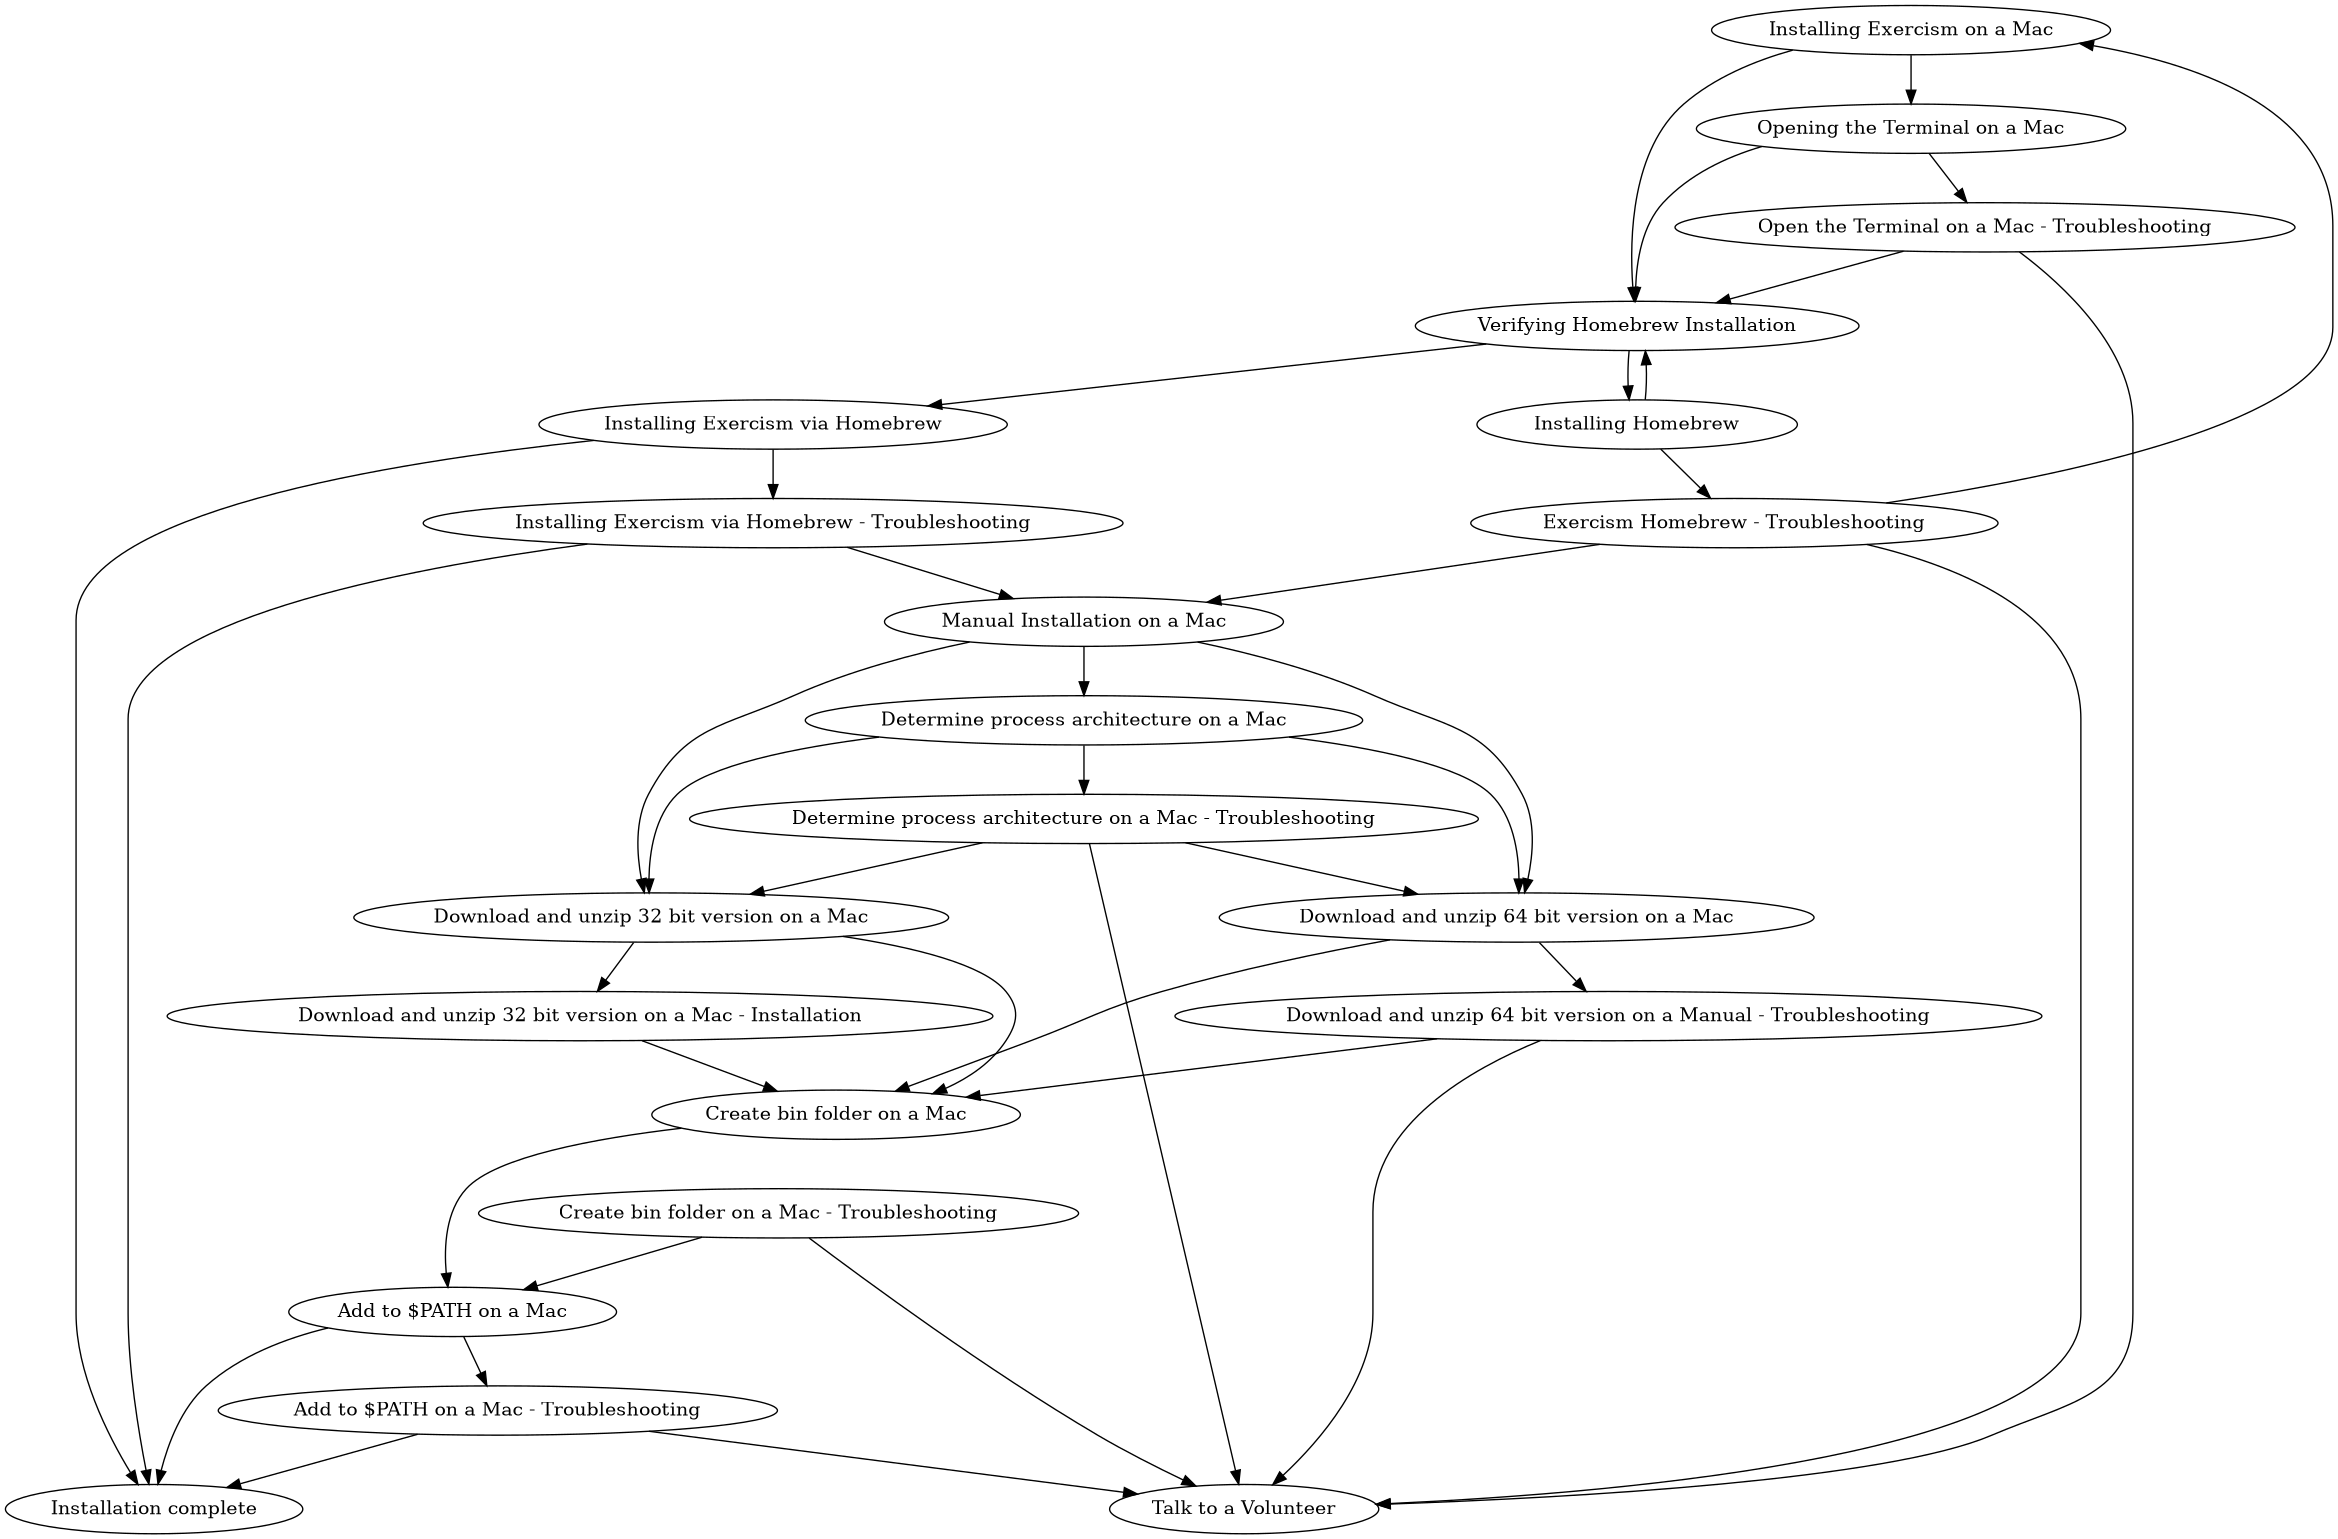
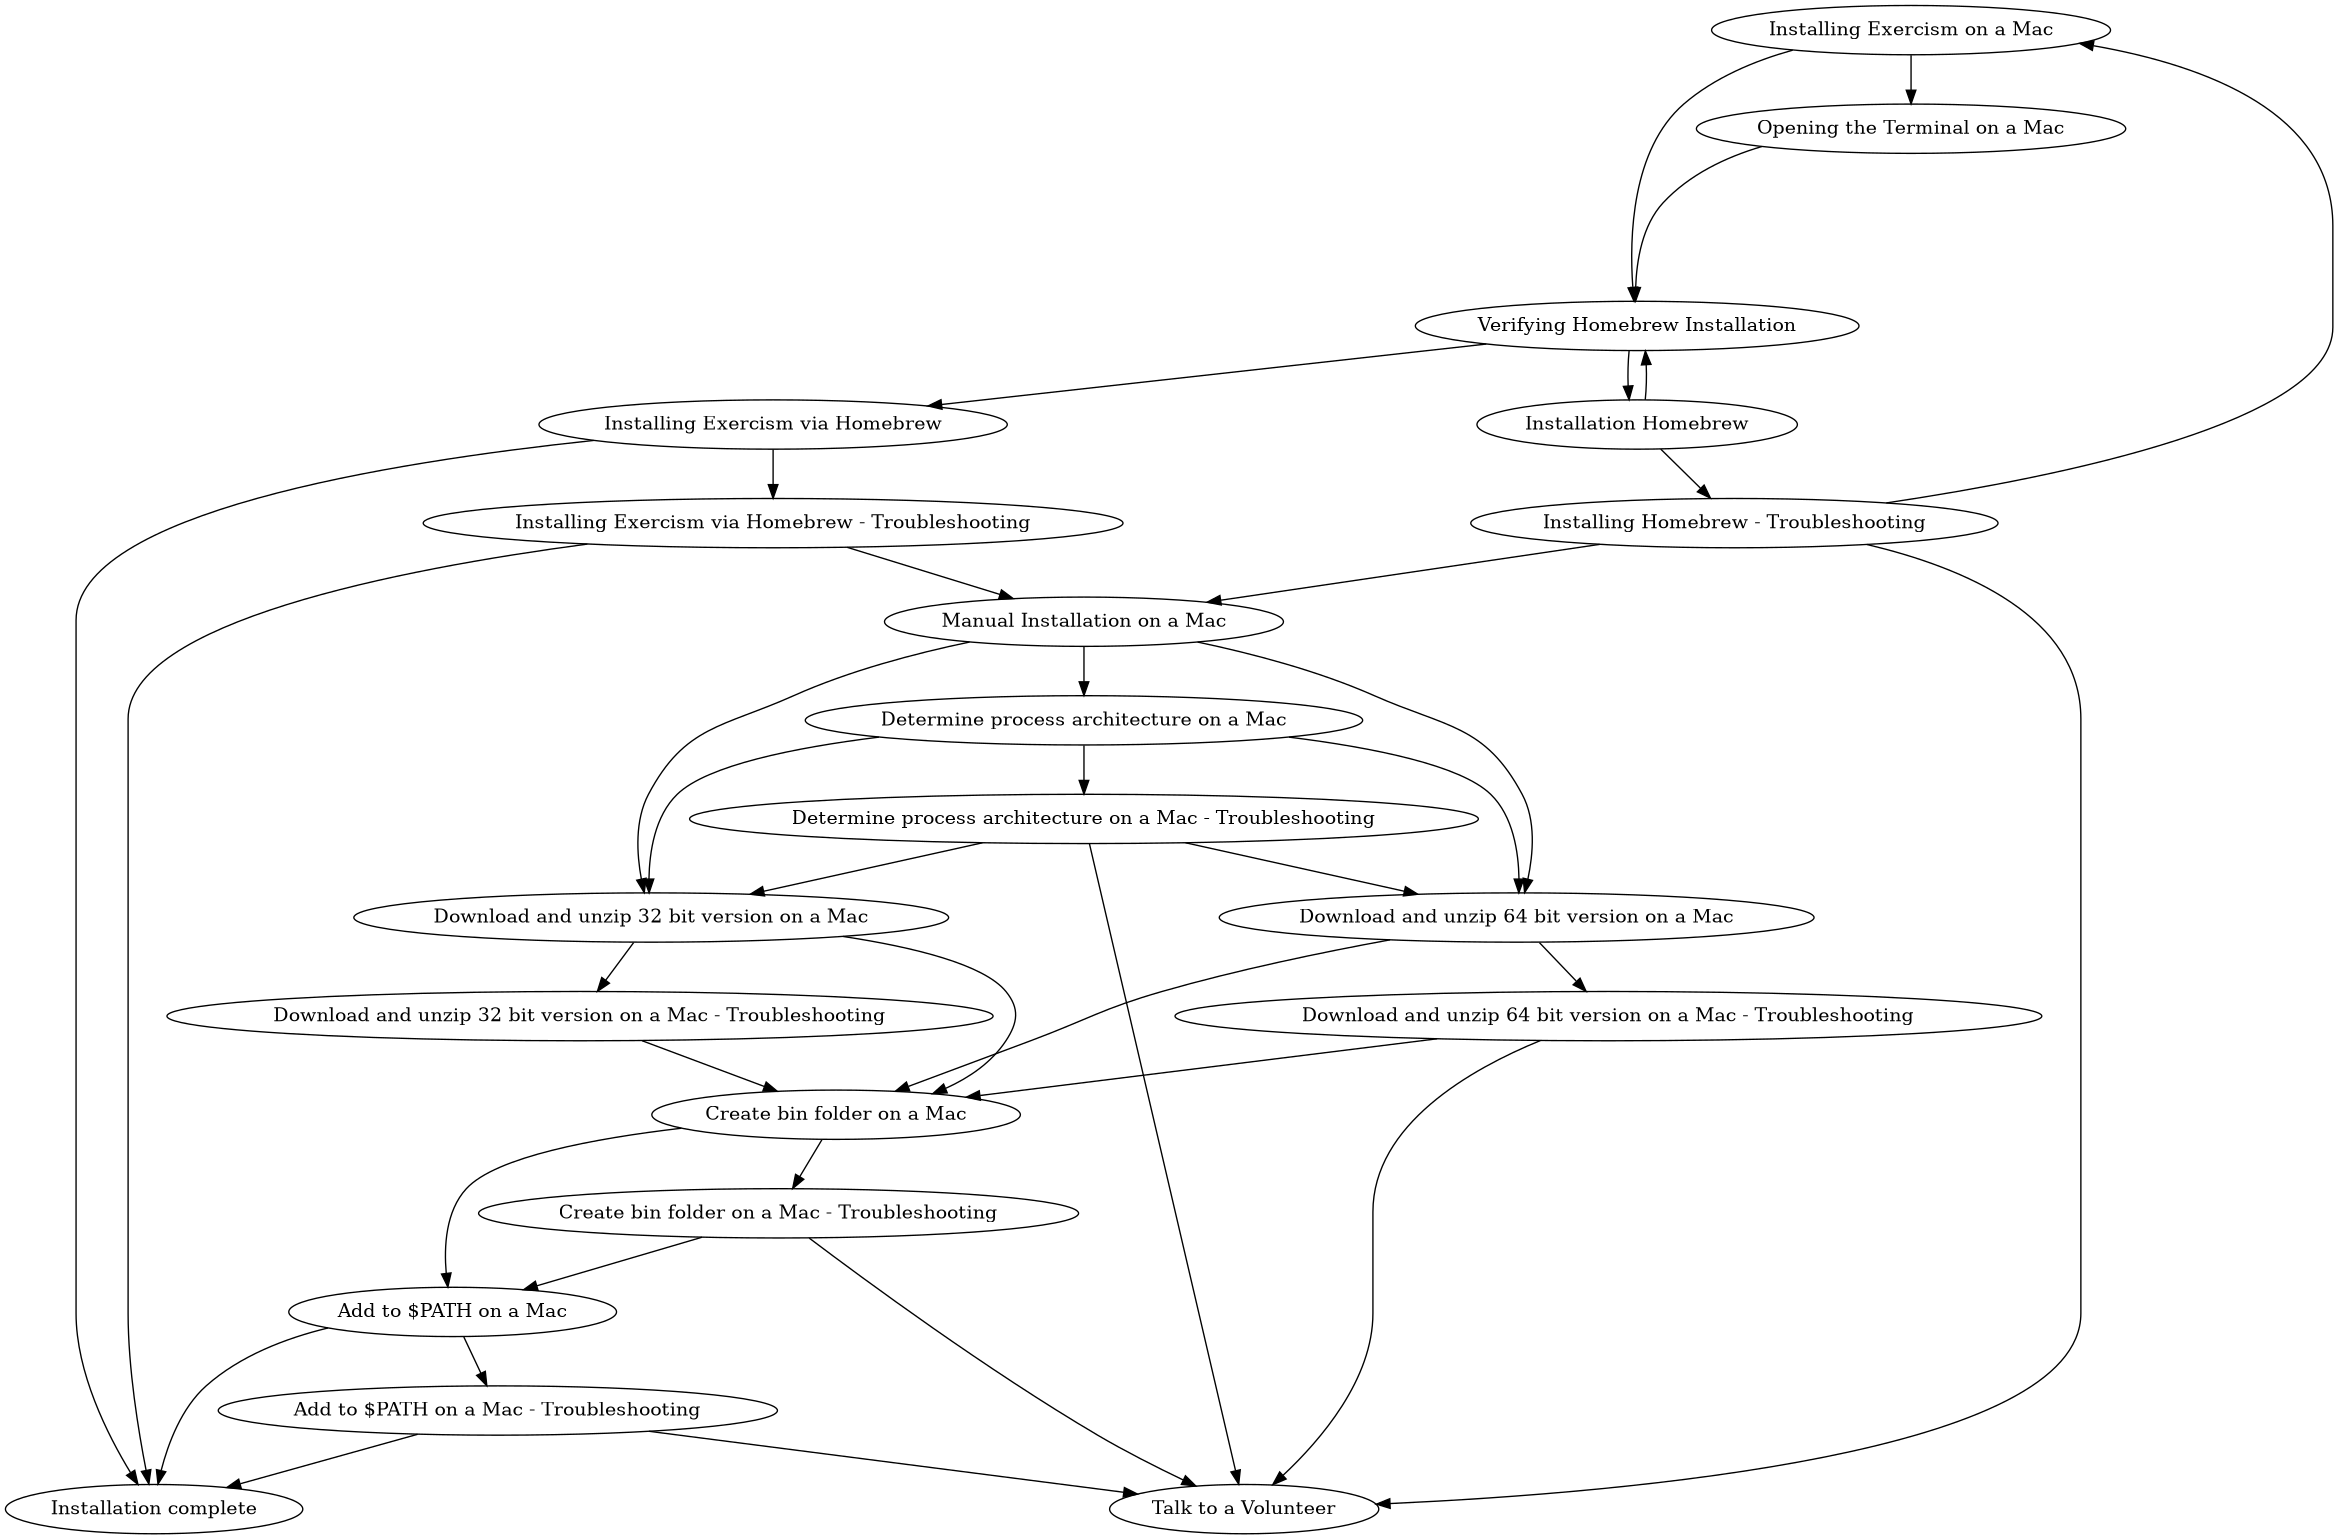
(1985, 227) -> none
(1637, 425) -> (1637, 425)
(1734, 523) -> (1734, 523)
(580, 1016) -> (580, 1016)
(1608, 1016) -> (1608, 1016)
none -> (811, 1158)
